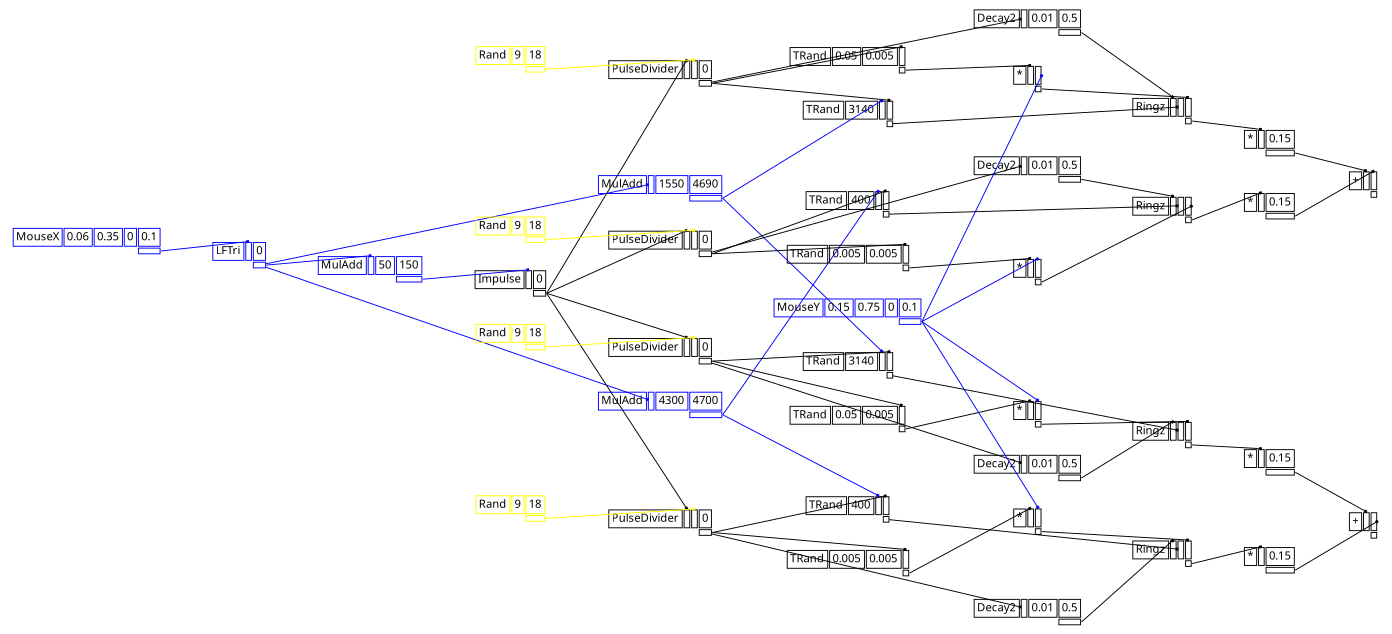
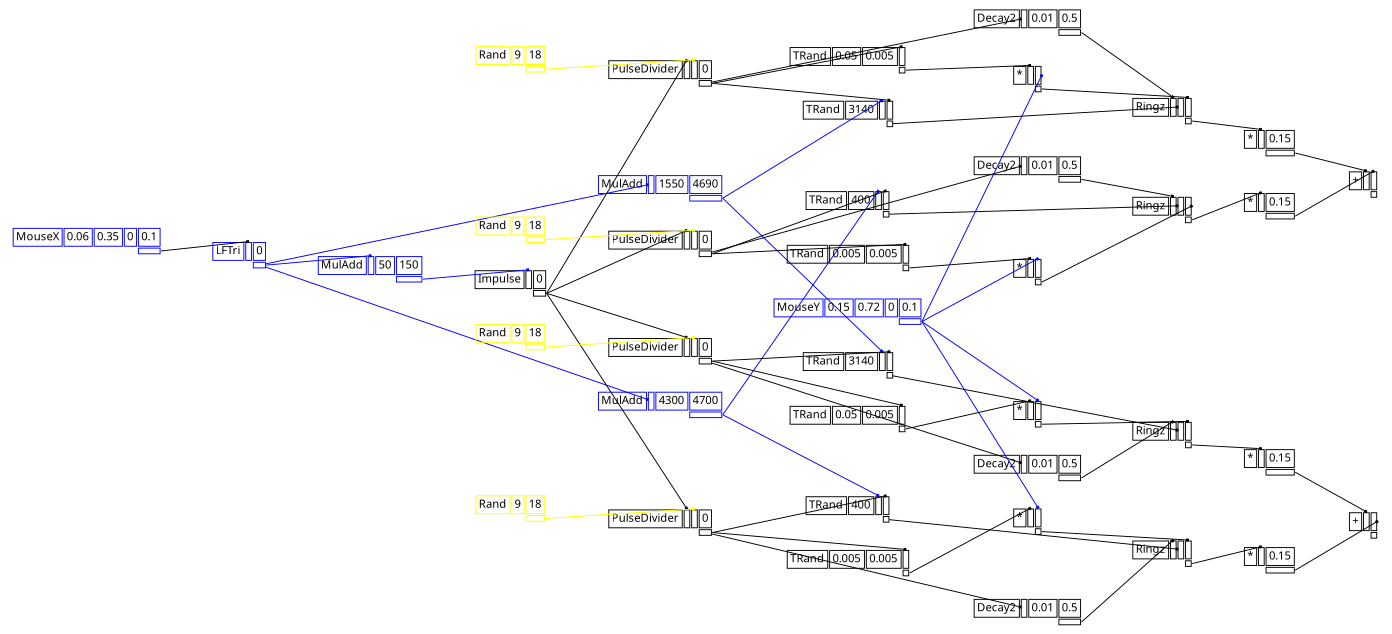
(204, 246) -> (204, 246)
(869, 307) -> (869, 307)
